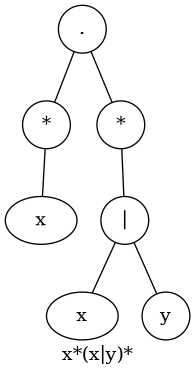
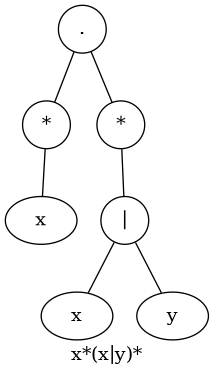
(166, 316) -> (173, 316)
